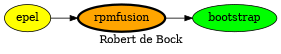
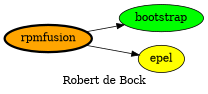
(60, 18) -> (109, 49)
